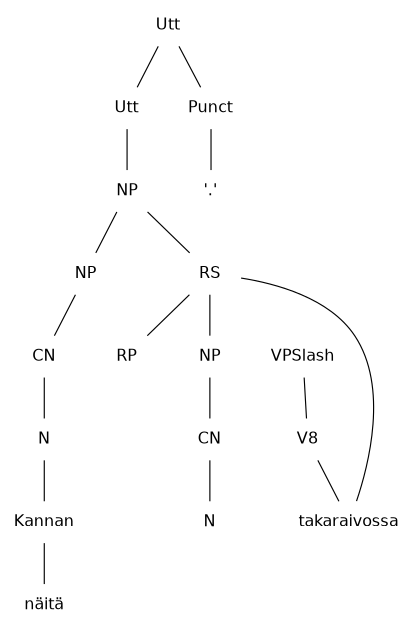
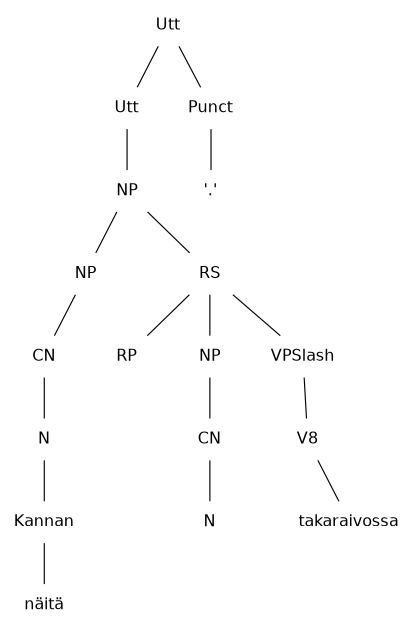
(364, 353) -> (257, 315)
